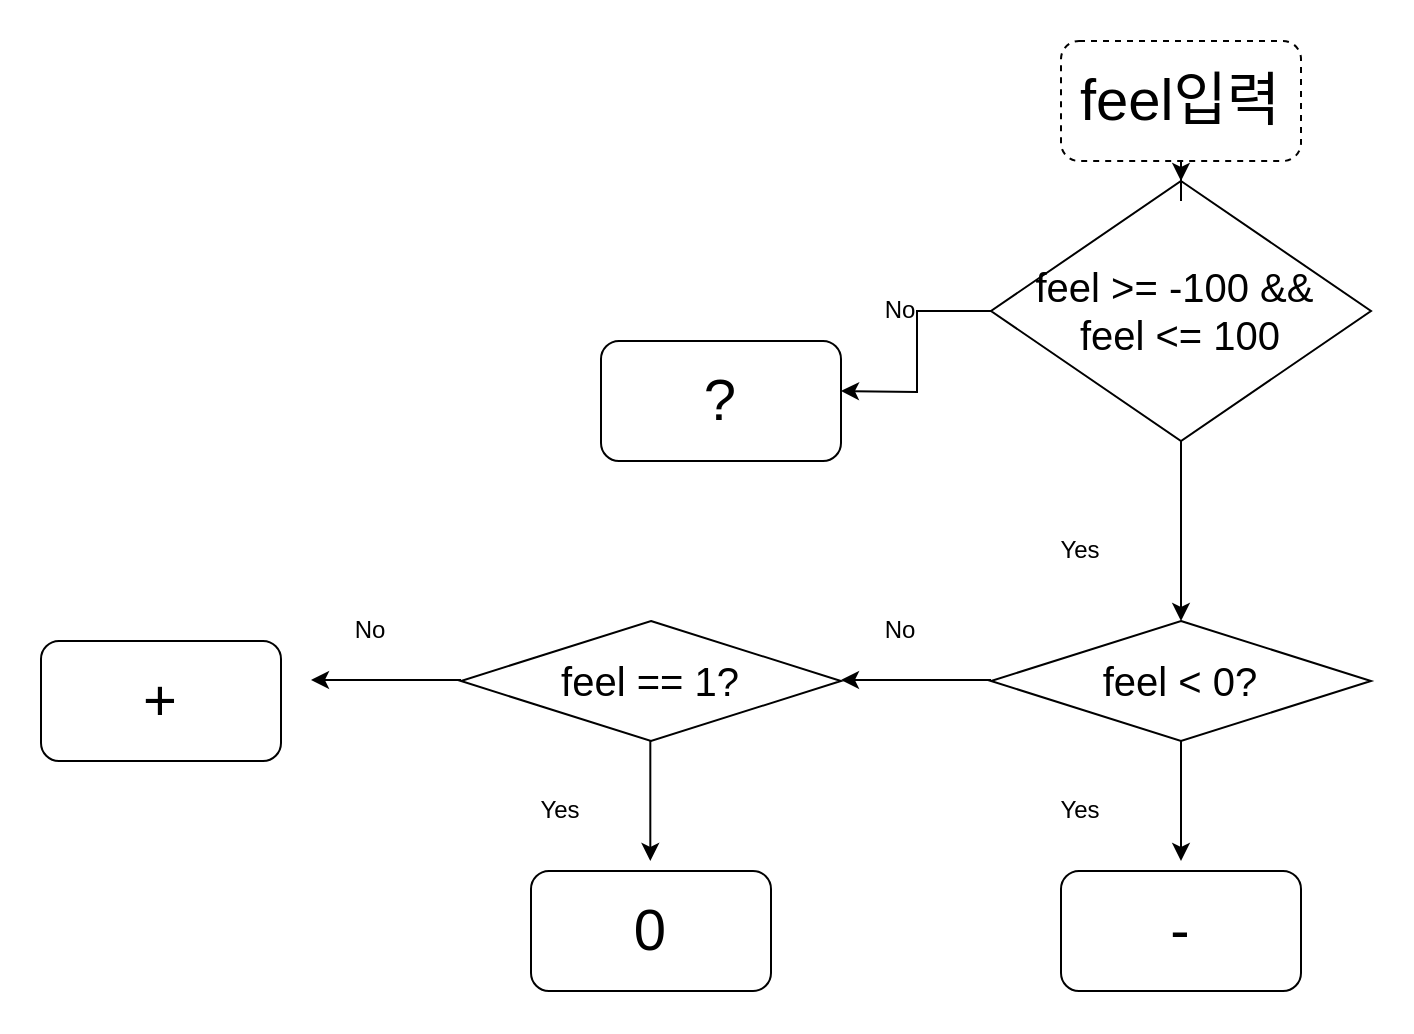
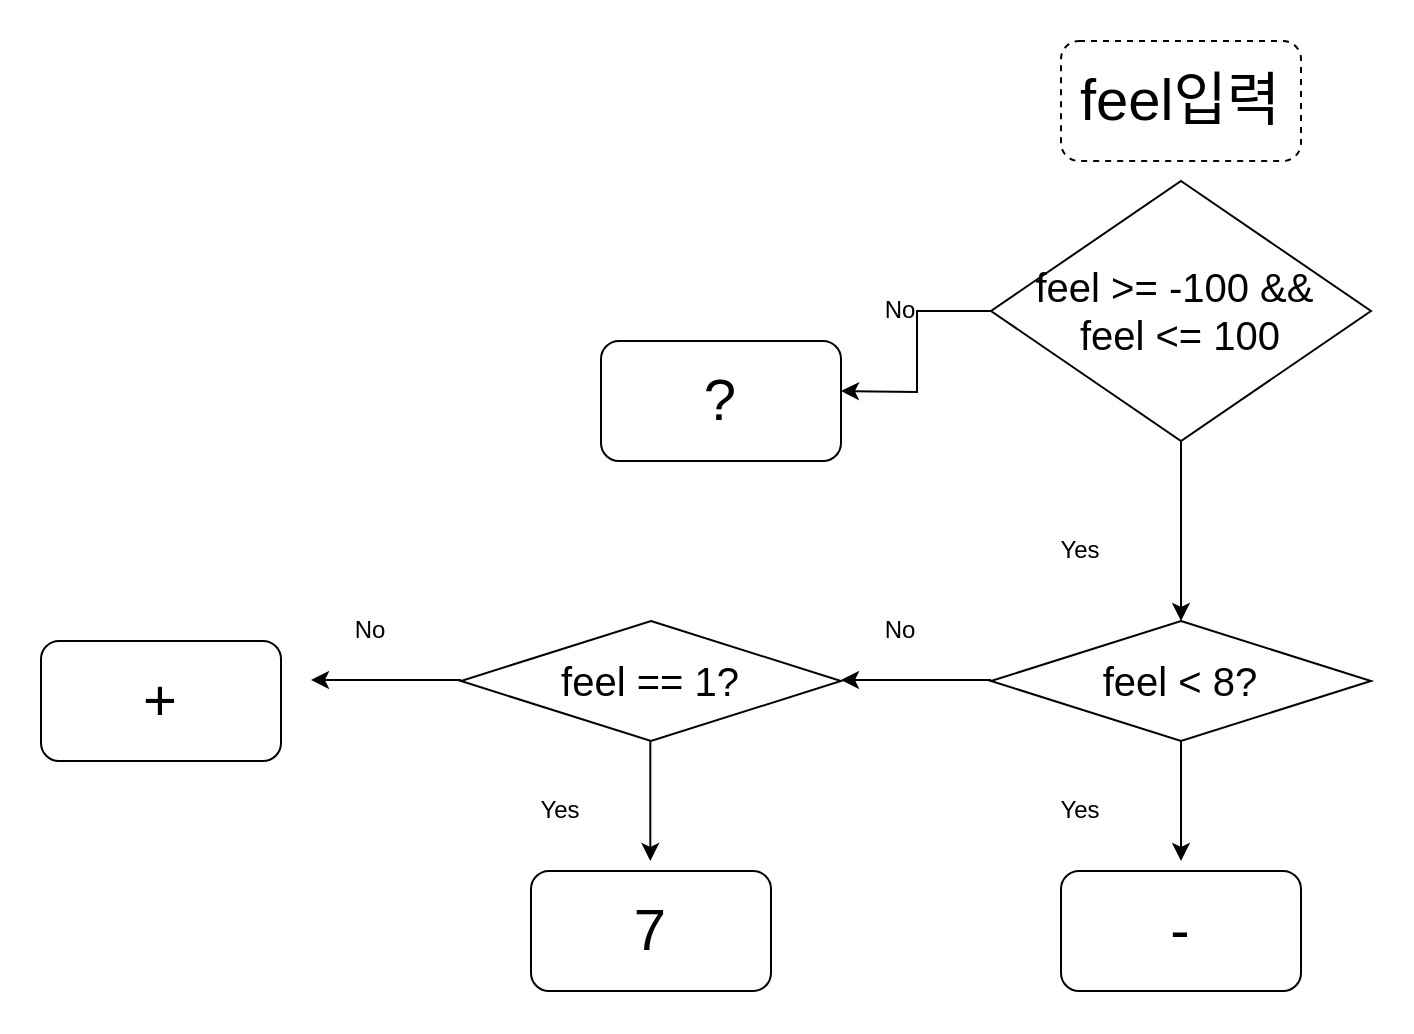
(1181, 201) -> none
(1181, 681) -> (1181, 681)
(651, 931) -> (651, 931)
